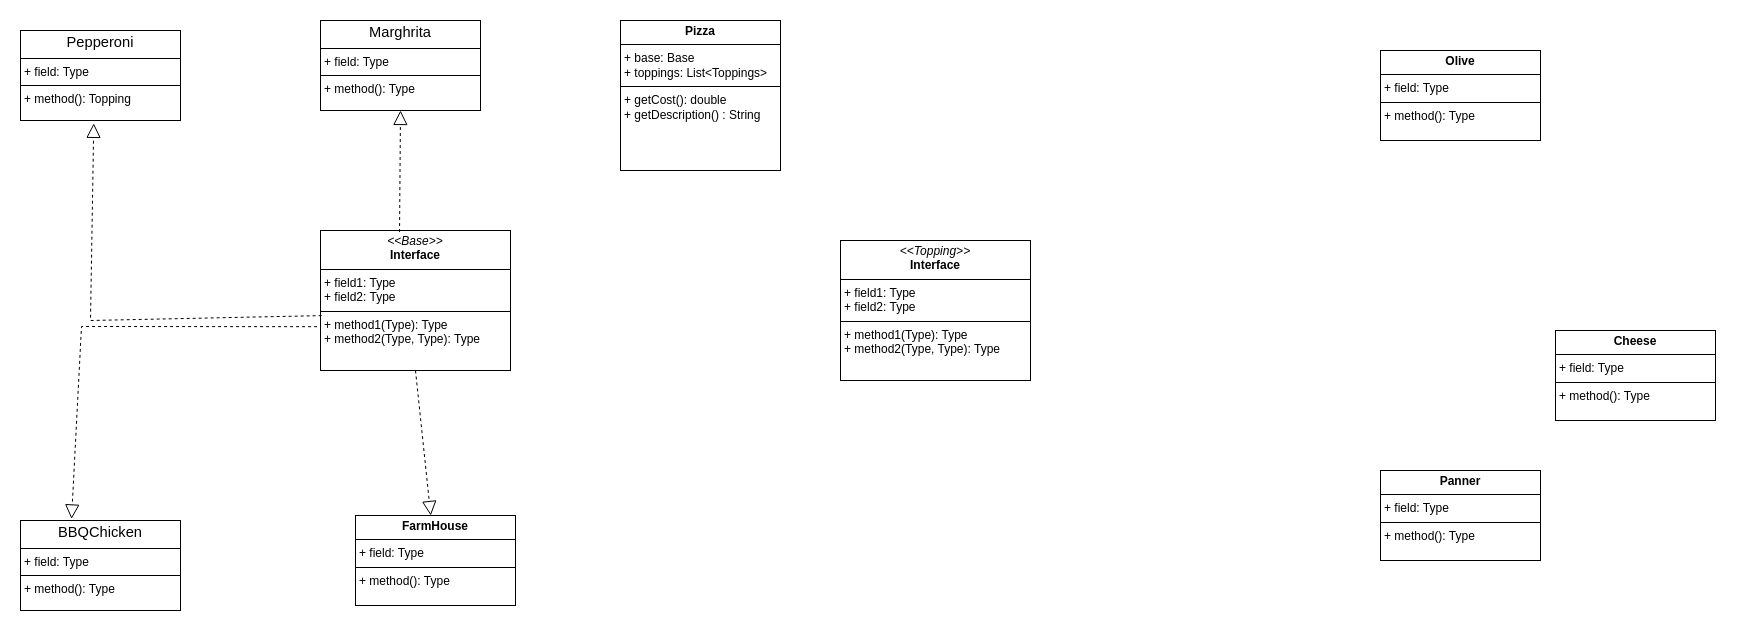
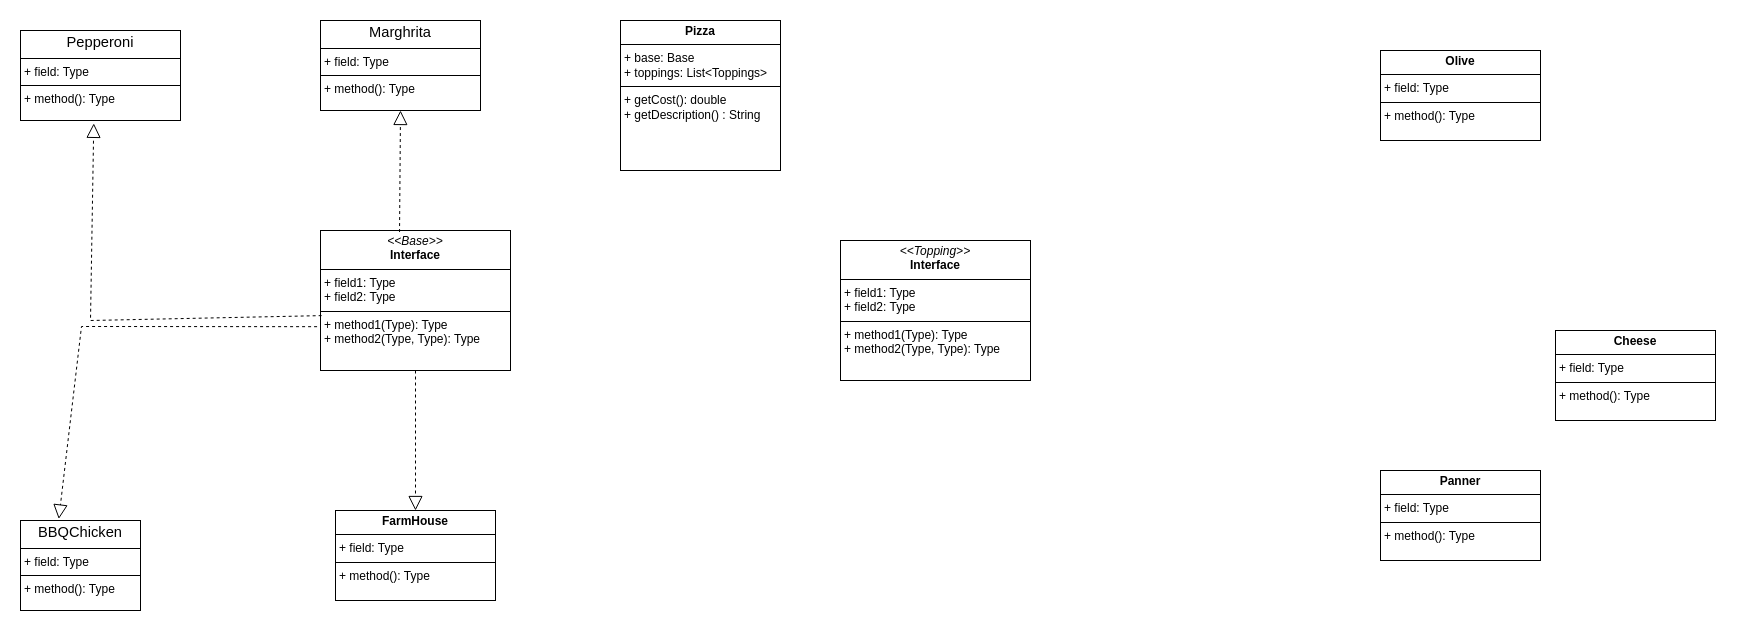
(78, 52) -> (70, 52)
(436, 561) -> (416, 556)
(101, 566) -> (81, 566)
